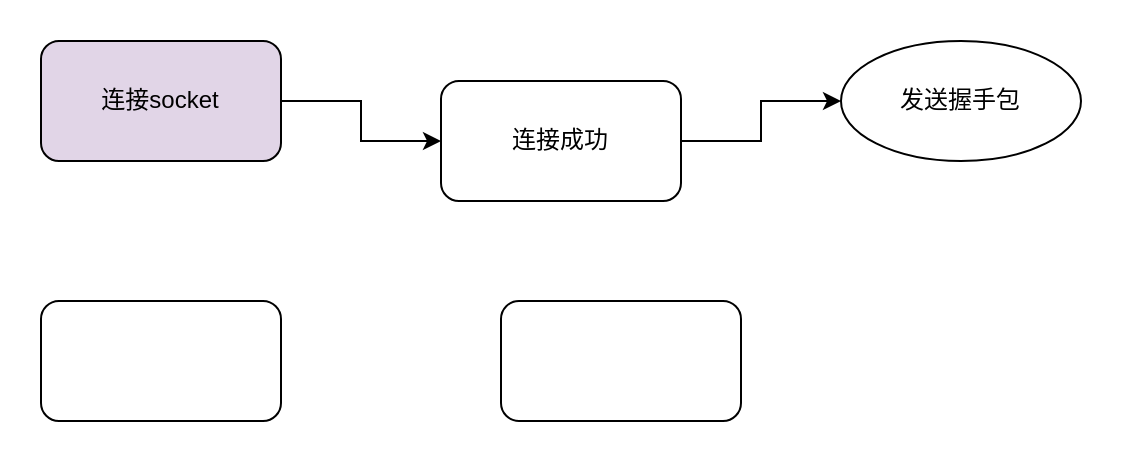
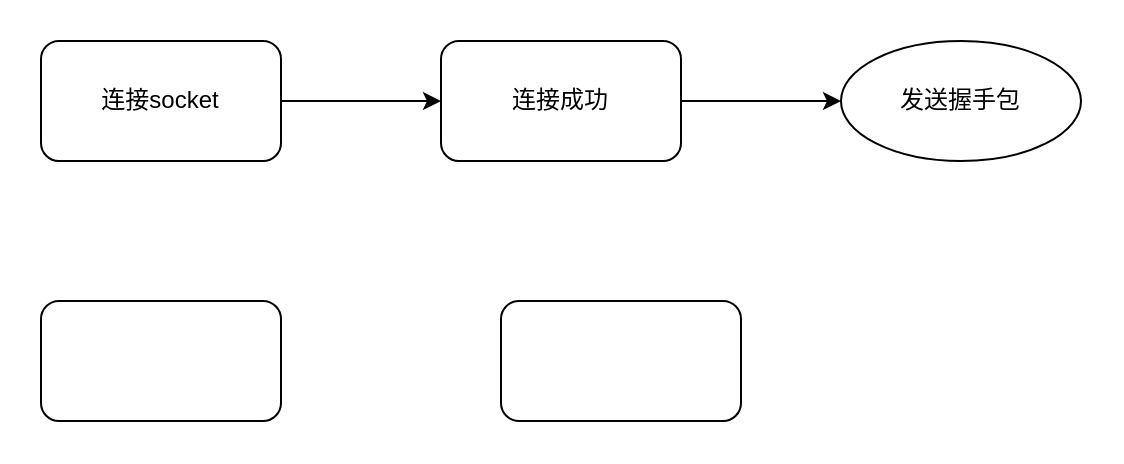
(161, 101) -> (161, 101)
(561, 141) -> (561, 101)
